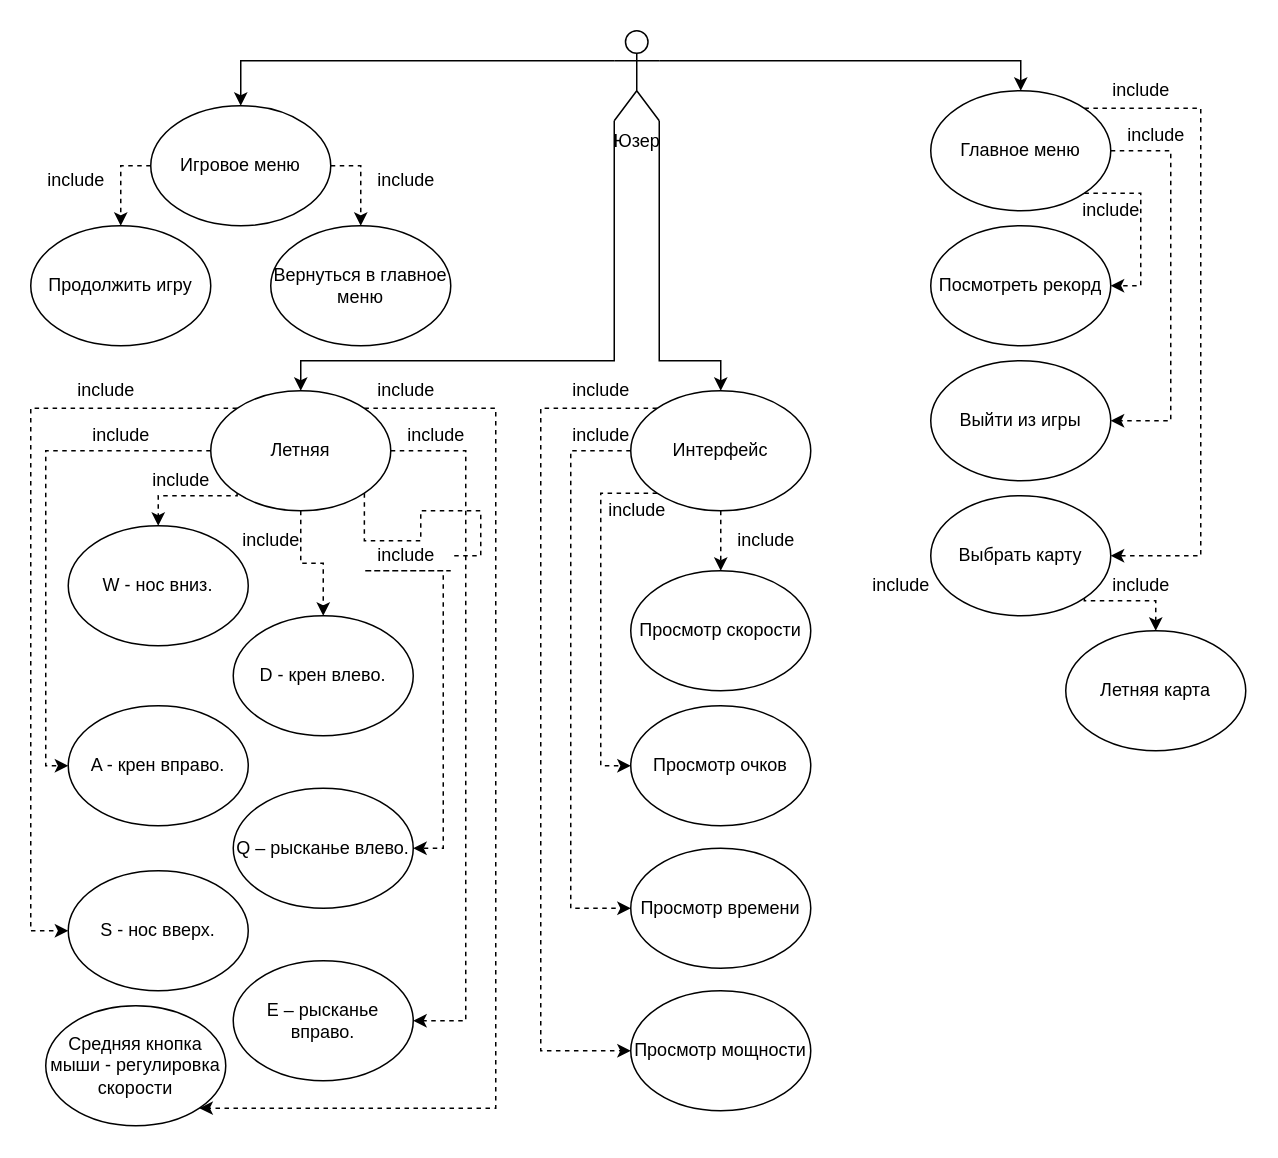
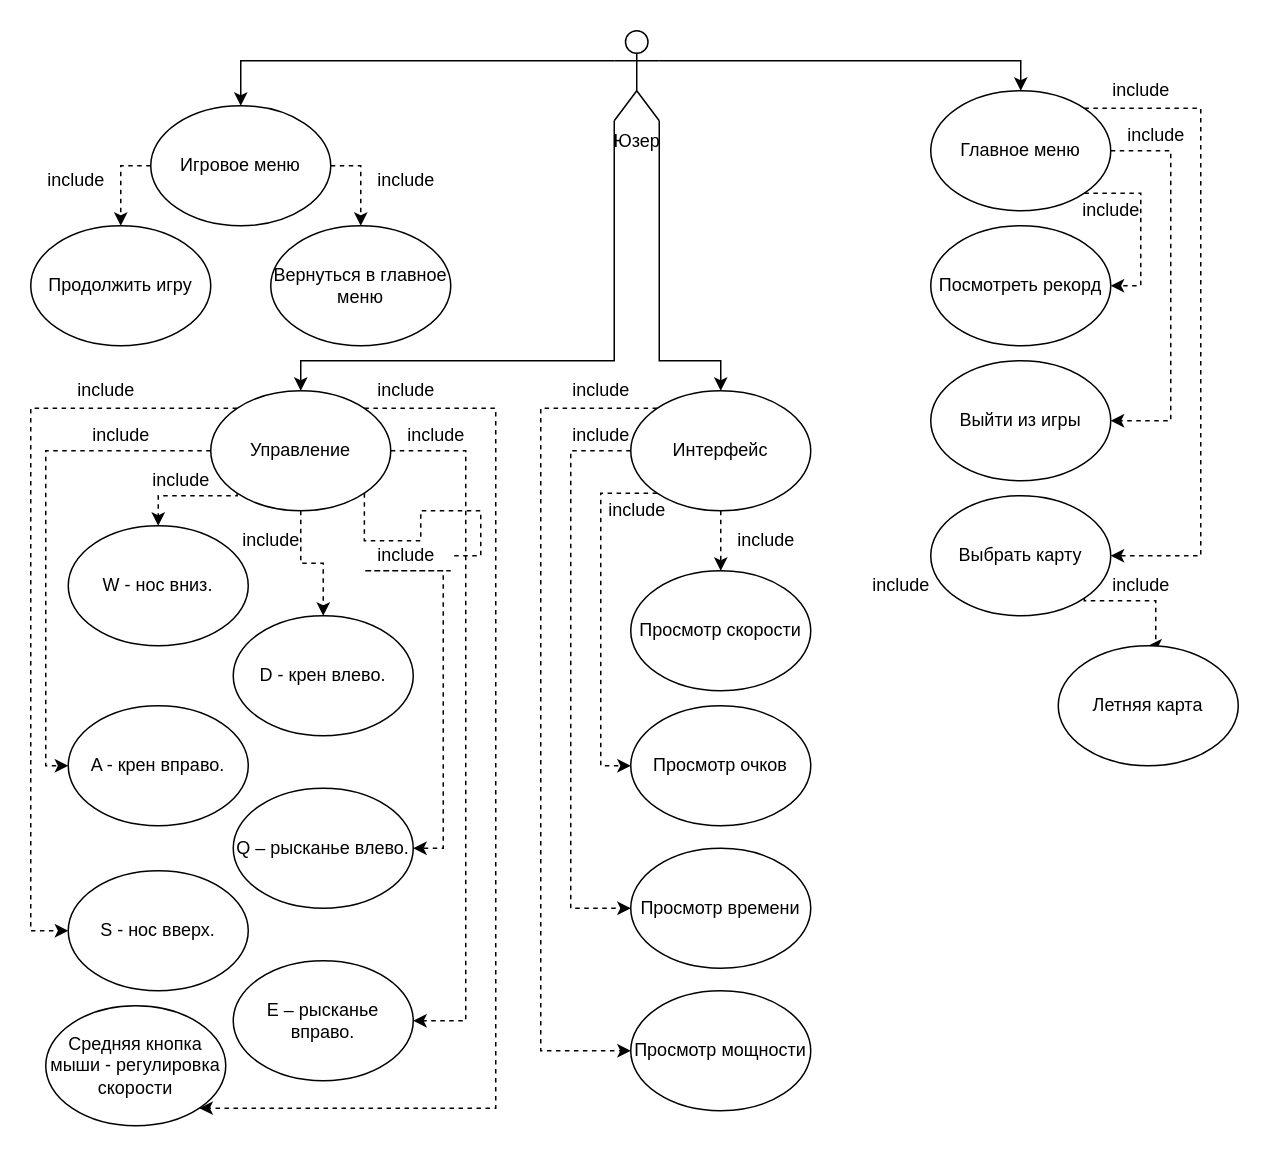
(301, 451) -> (301, 451)
(1156, 691) -> (1148, 706)
